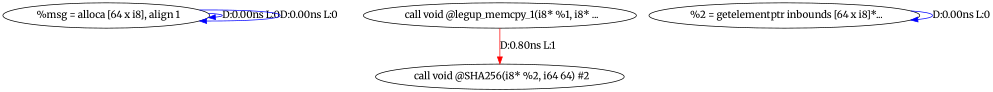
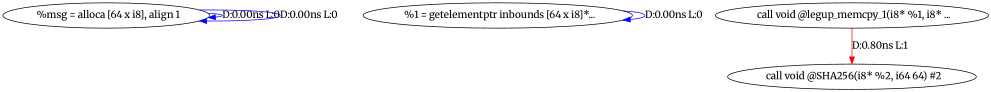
none -> (498, 15)
(784, 15) -> none
